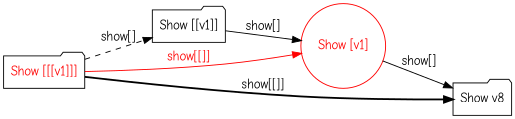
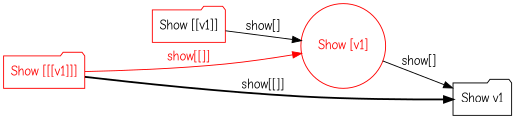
(189, 26) -> (189, 26)
(114, 50) -> none
(44, 72) -> (44, 72)
(482, 99) -> (482, 99)
